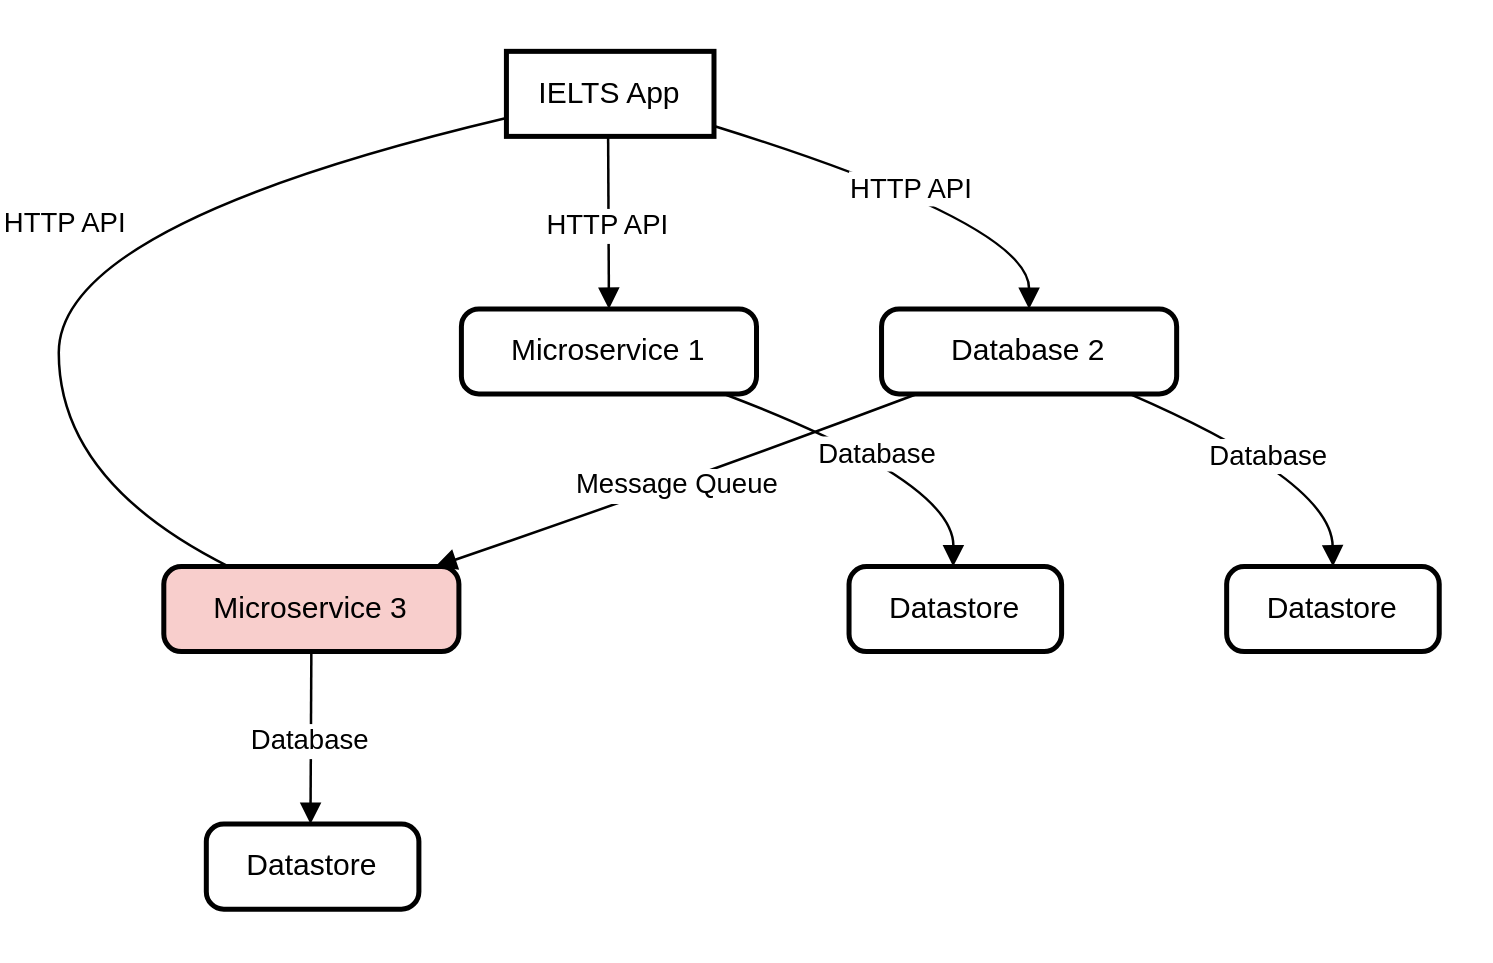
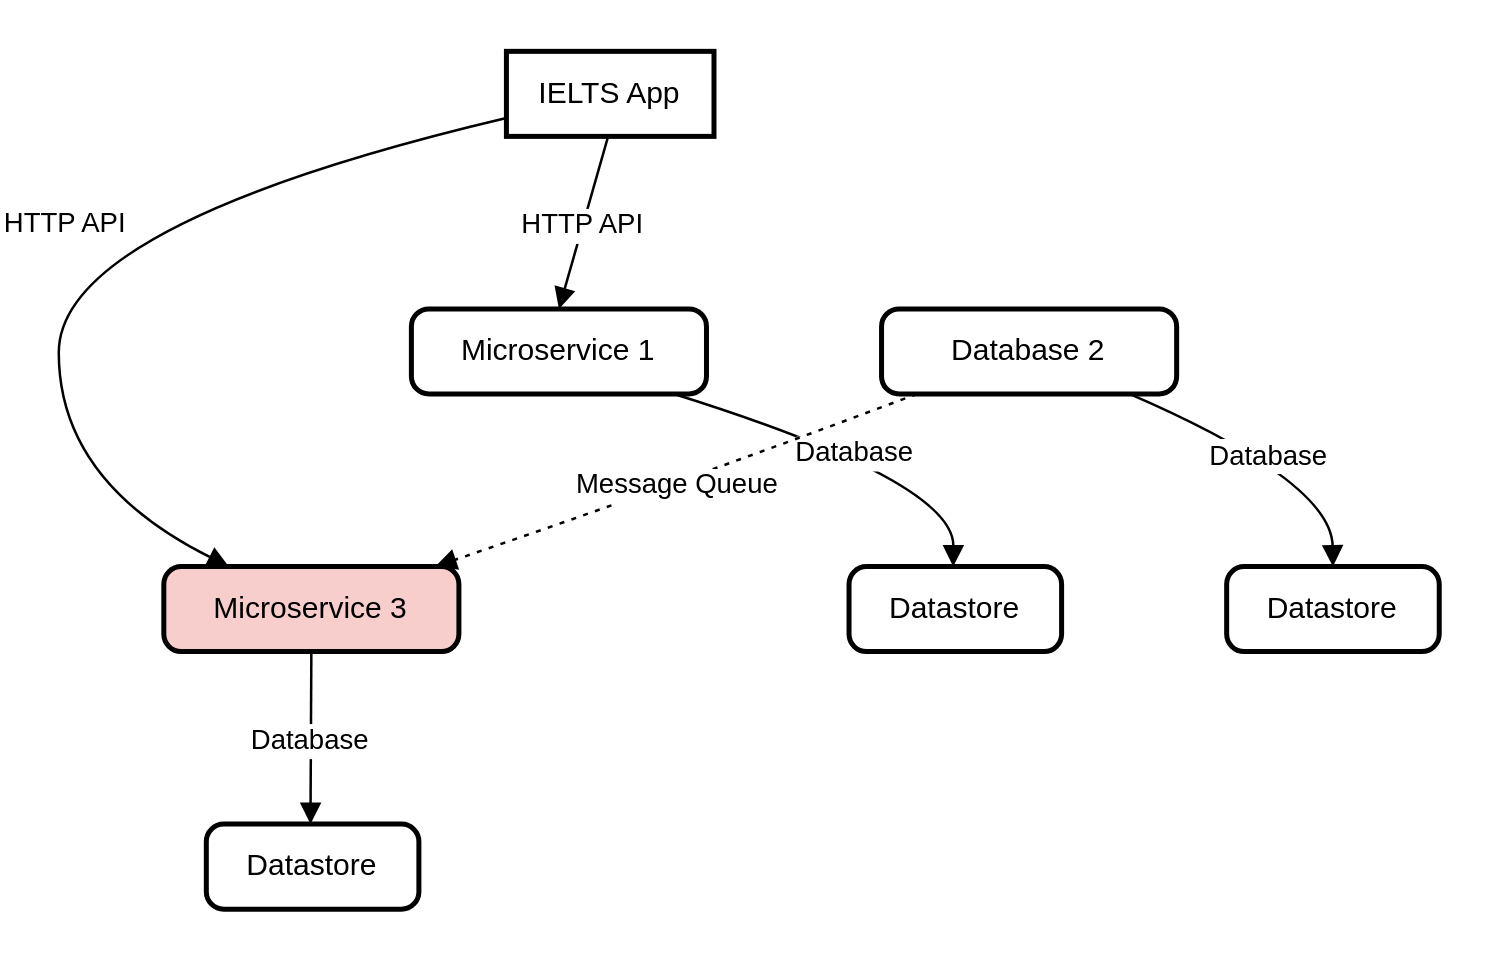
(782, 148) -> none
(609, 351) -> (559, 351)
(126, 497) -> (117, 491)
(538, 531) -> (538, 531)
